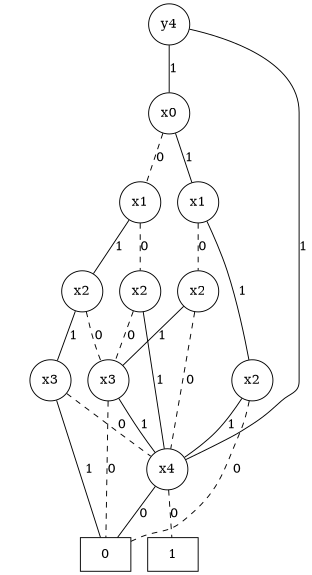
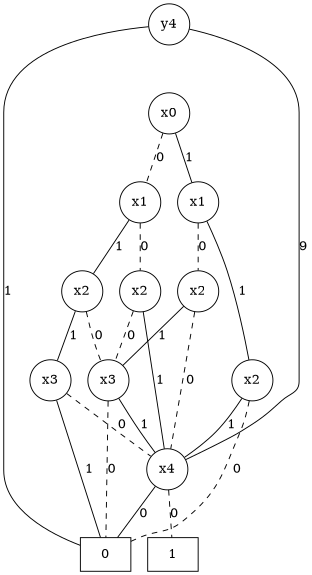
(169, 69) -> (4, 257)
(304, 247) -> (304, 247)
